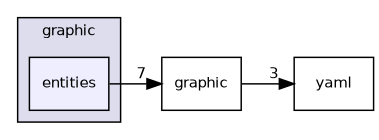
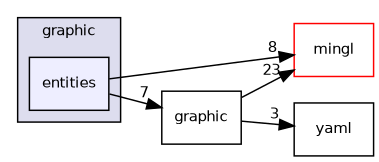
none -> (334, 50)
